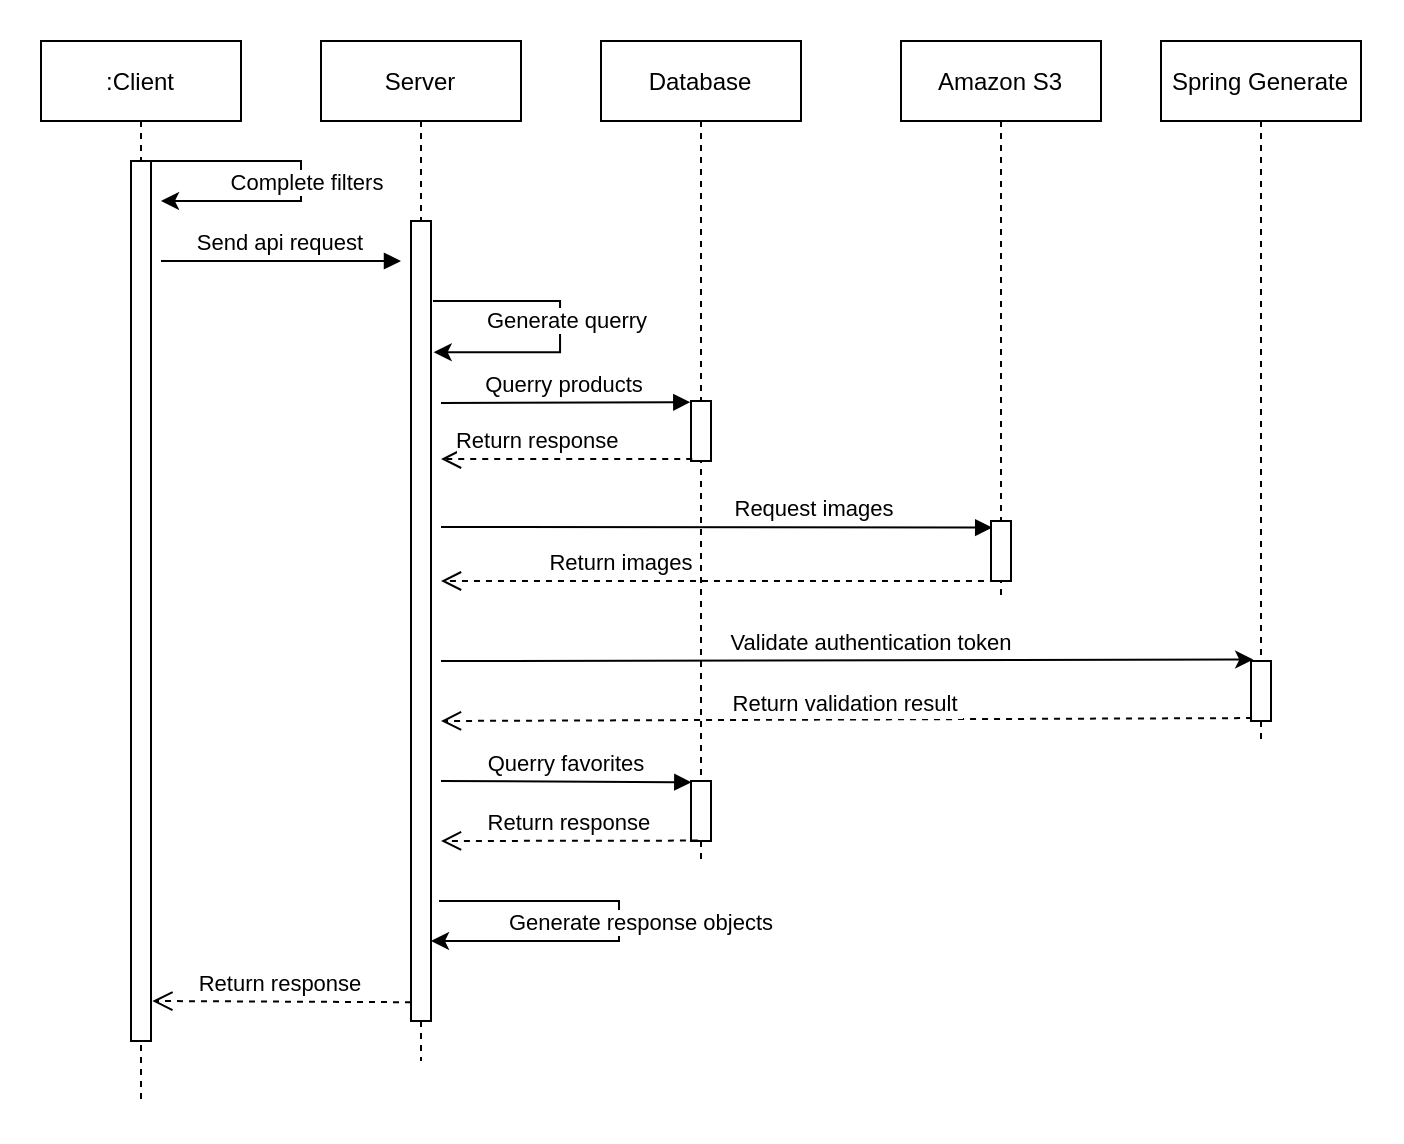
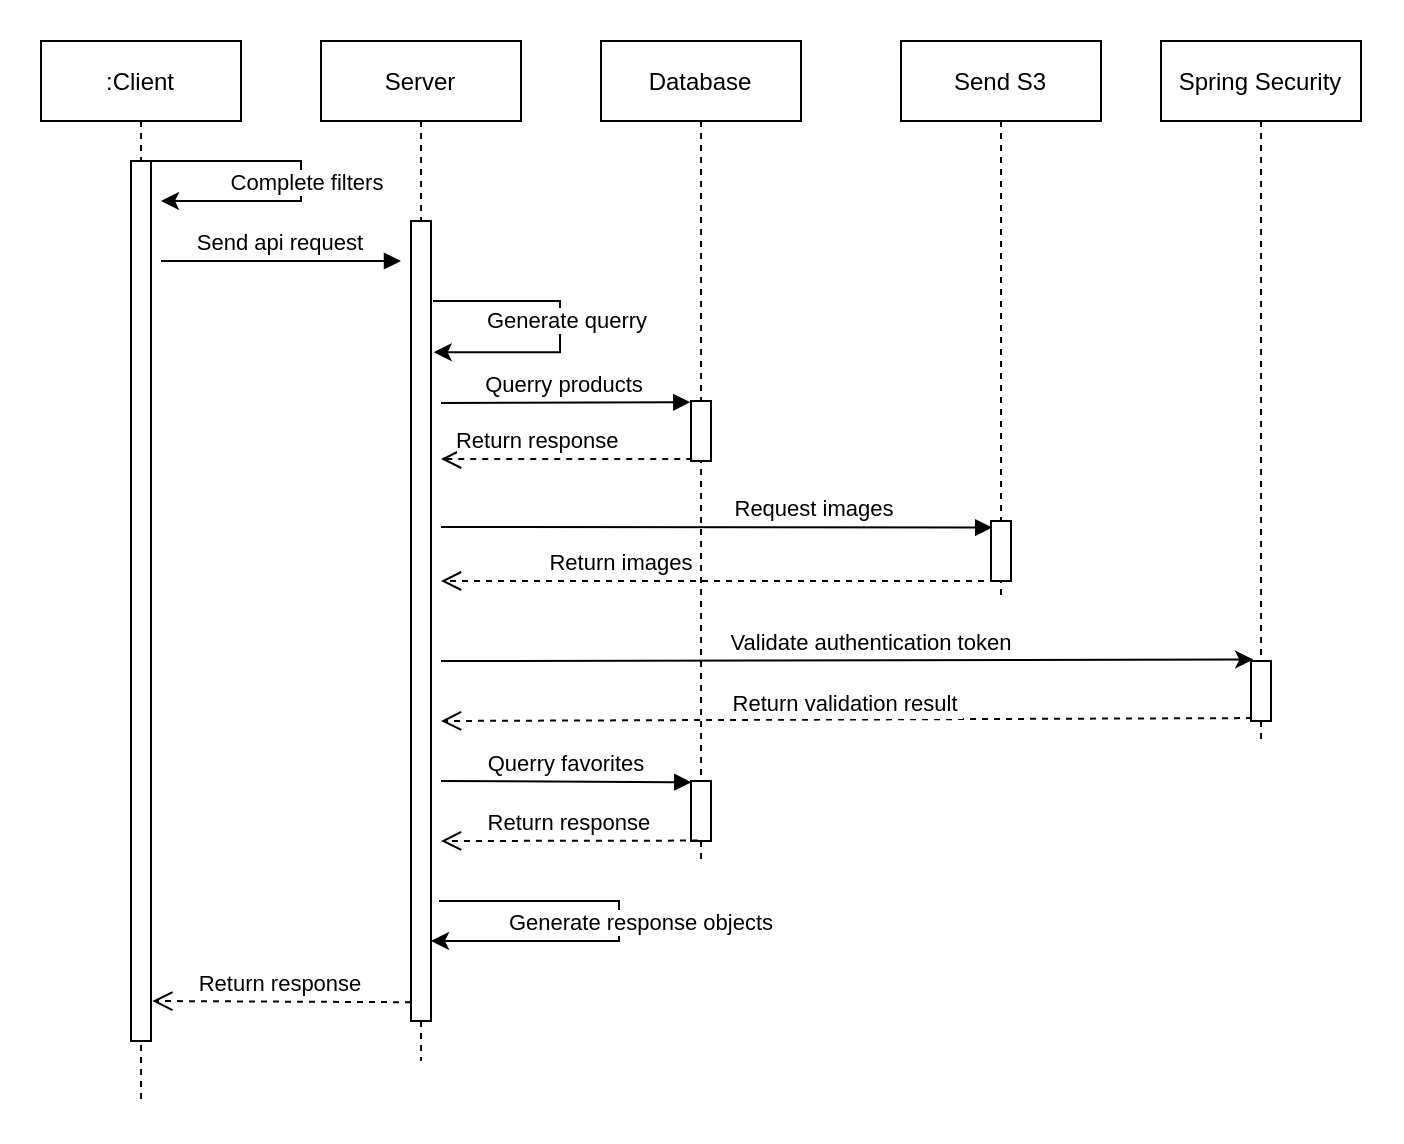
(1000, 82) -> (1000, 82)
(1260, 82) -> (1260, 82)
